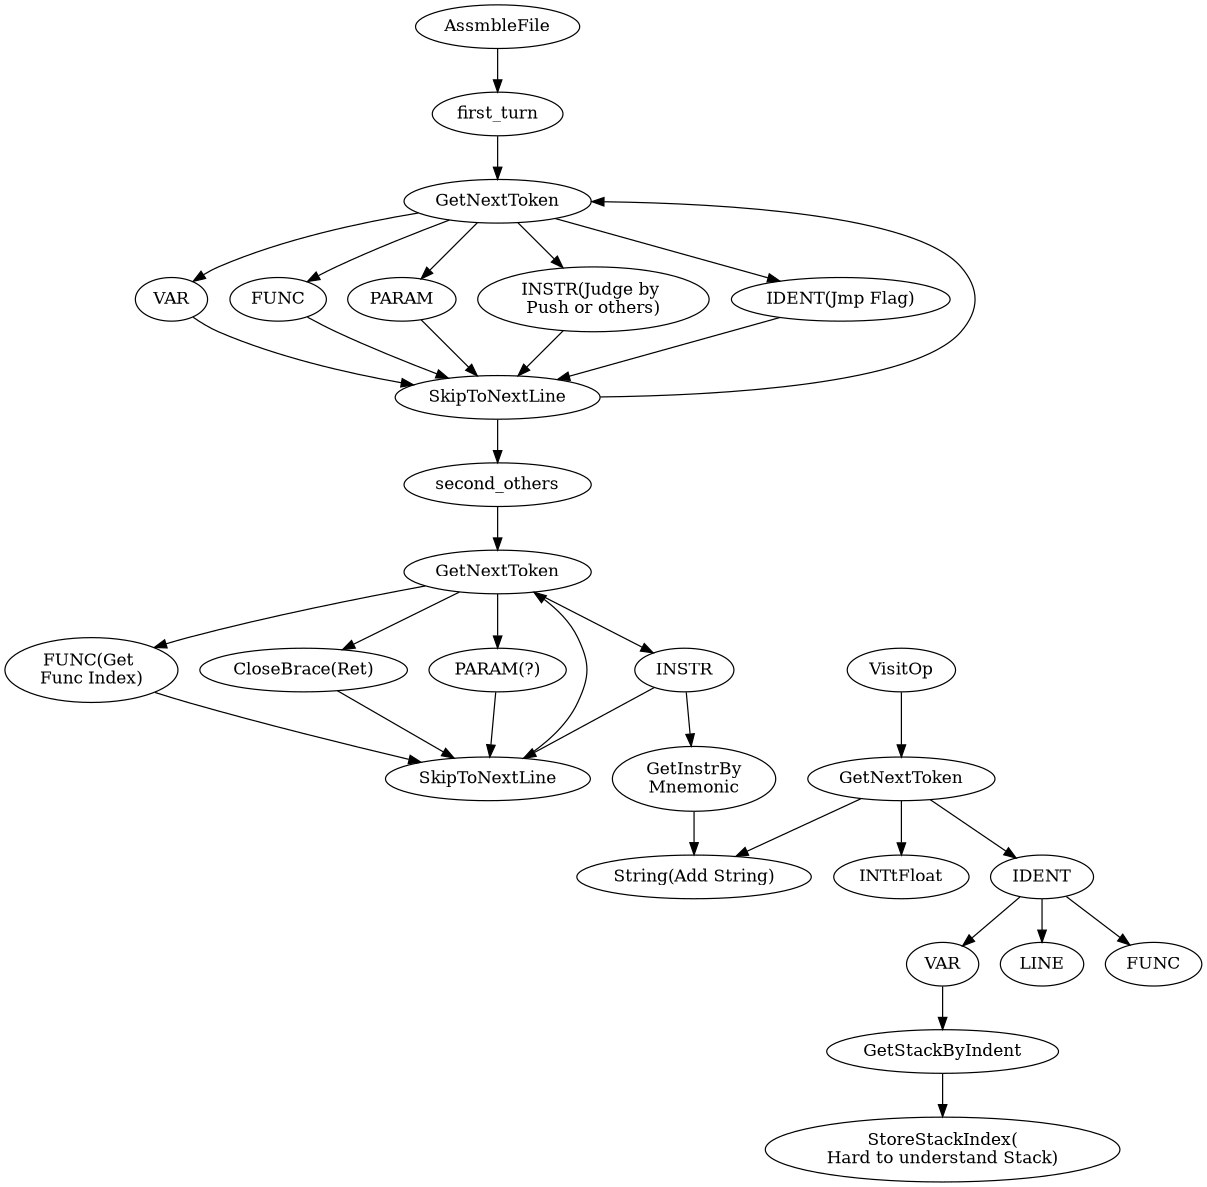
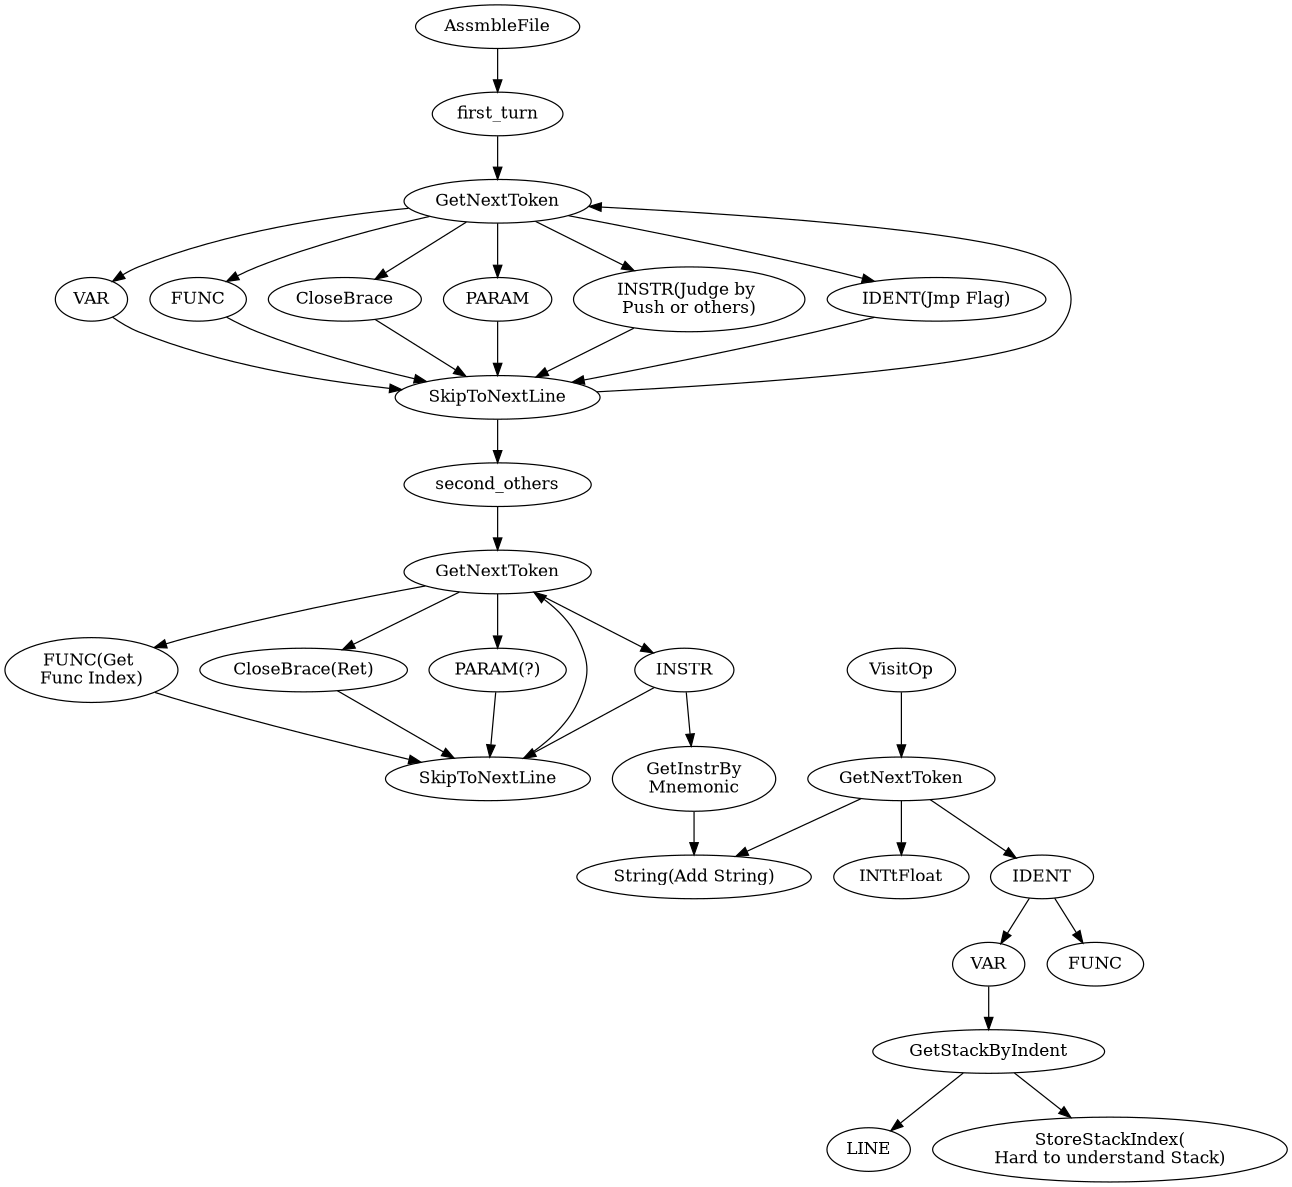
none -> (345, 299)
(1042, 915) -> (932, 1098)
